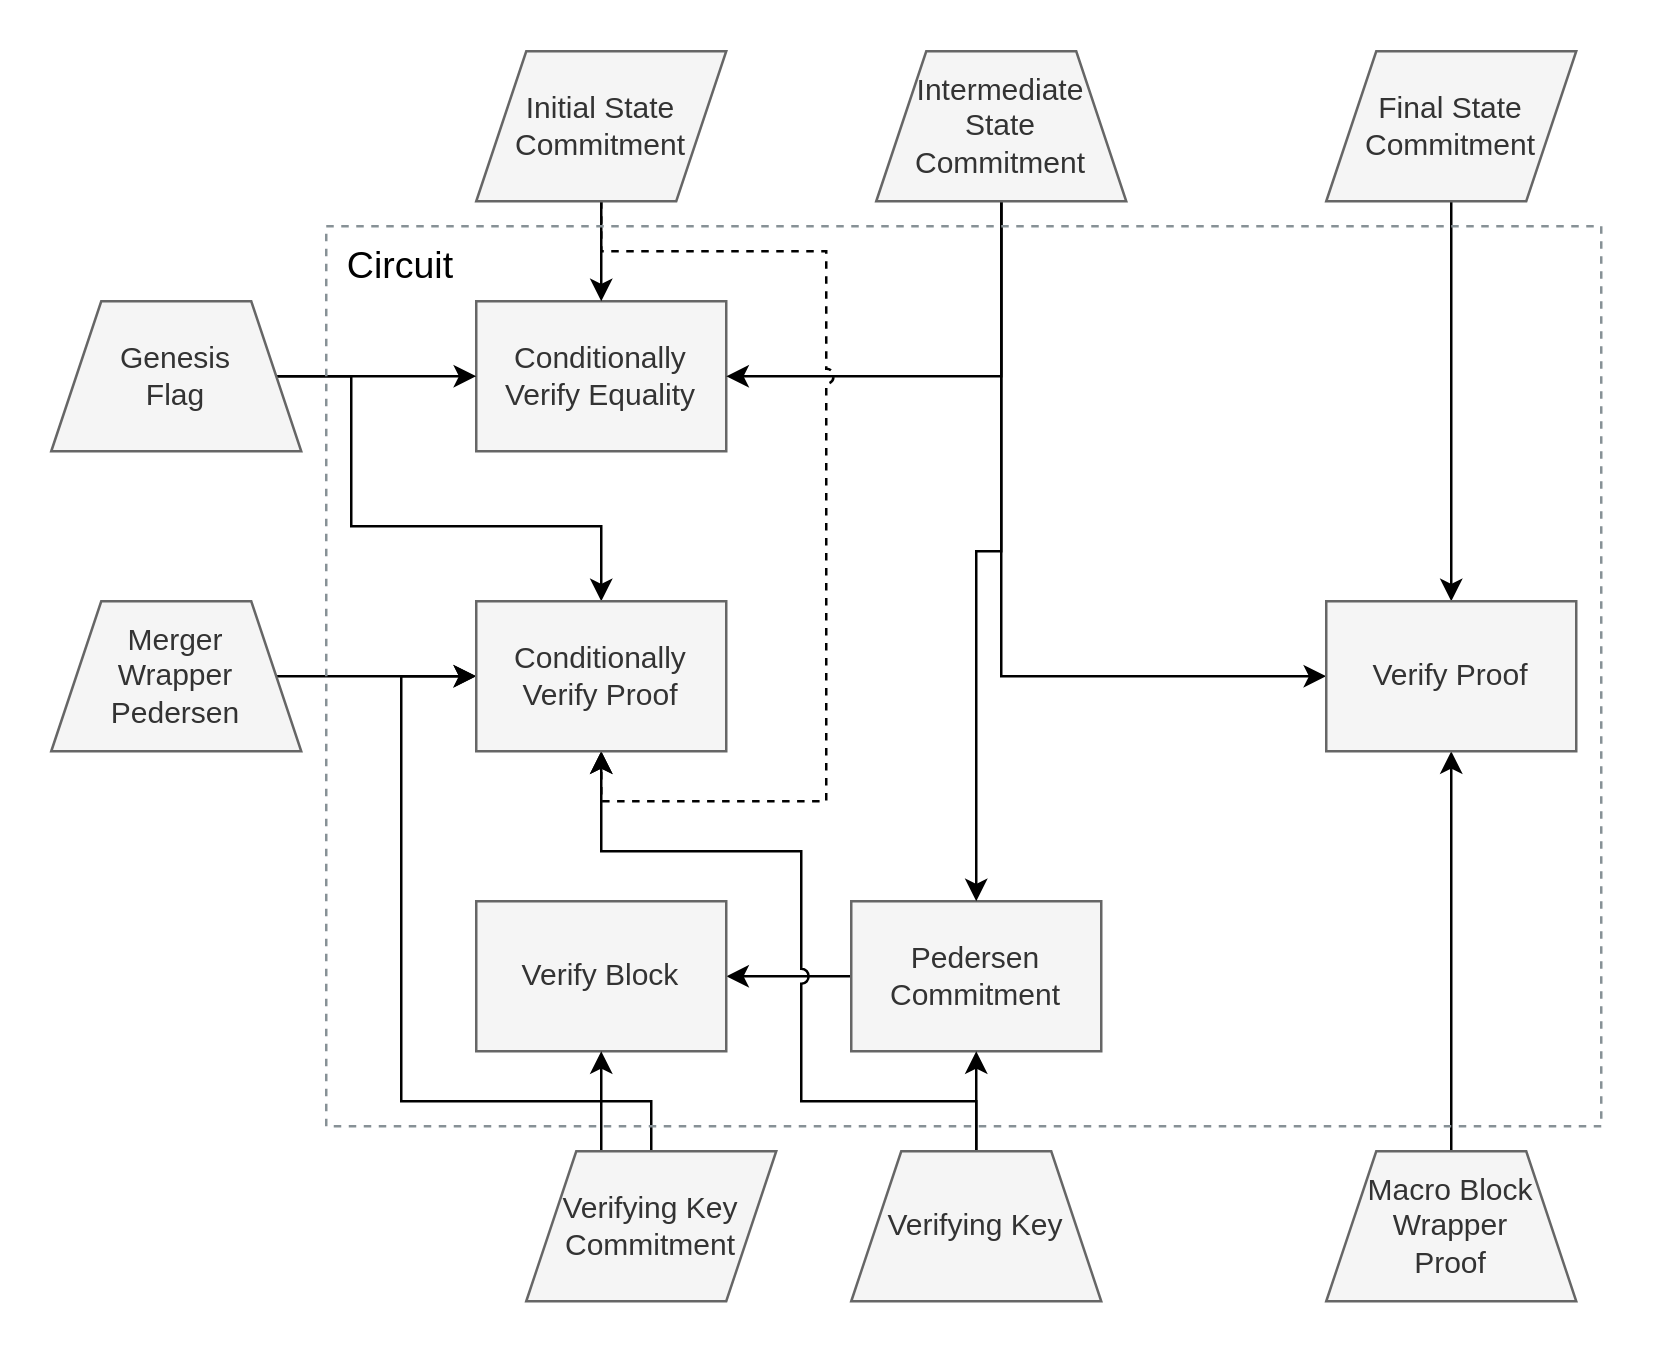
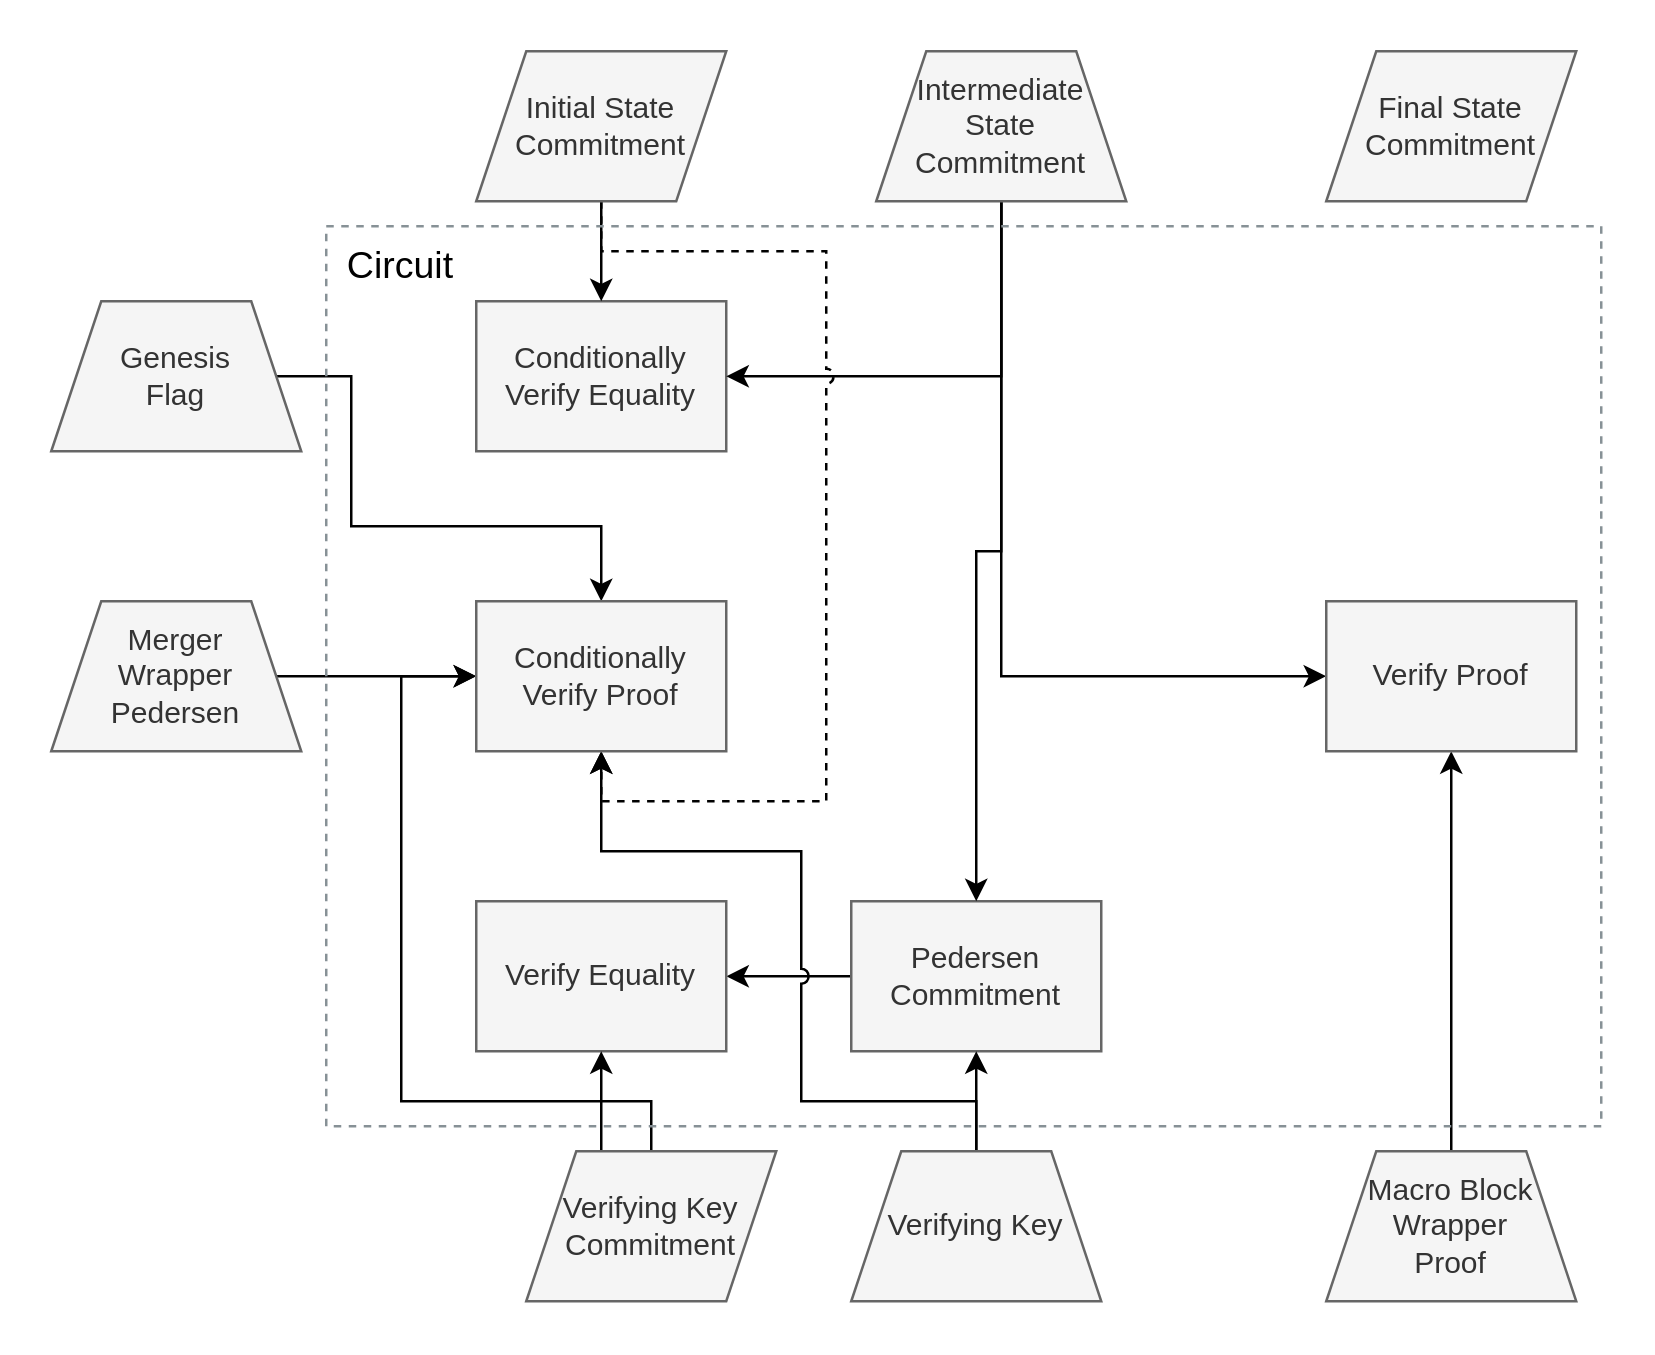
(408, 376) -> none
(1451, 393) -> none
(601, 976) -> (601, 976)
